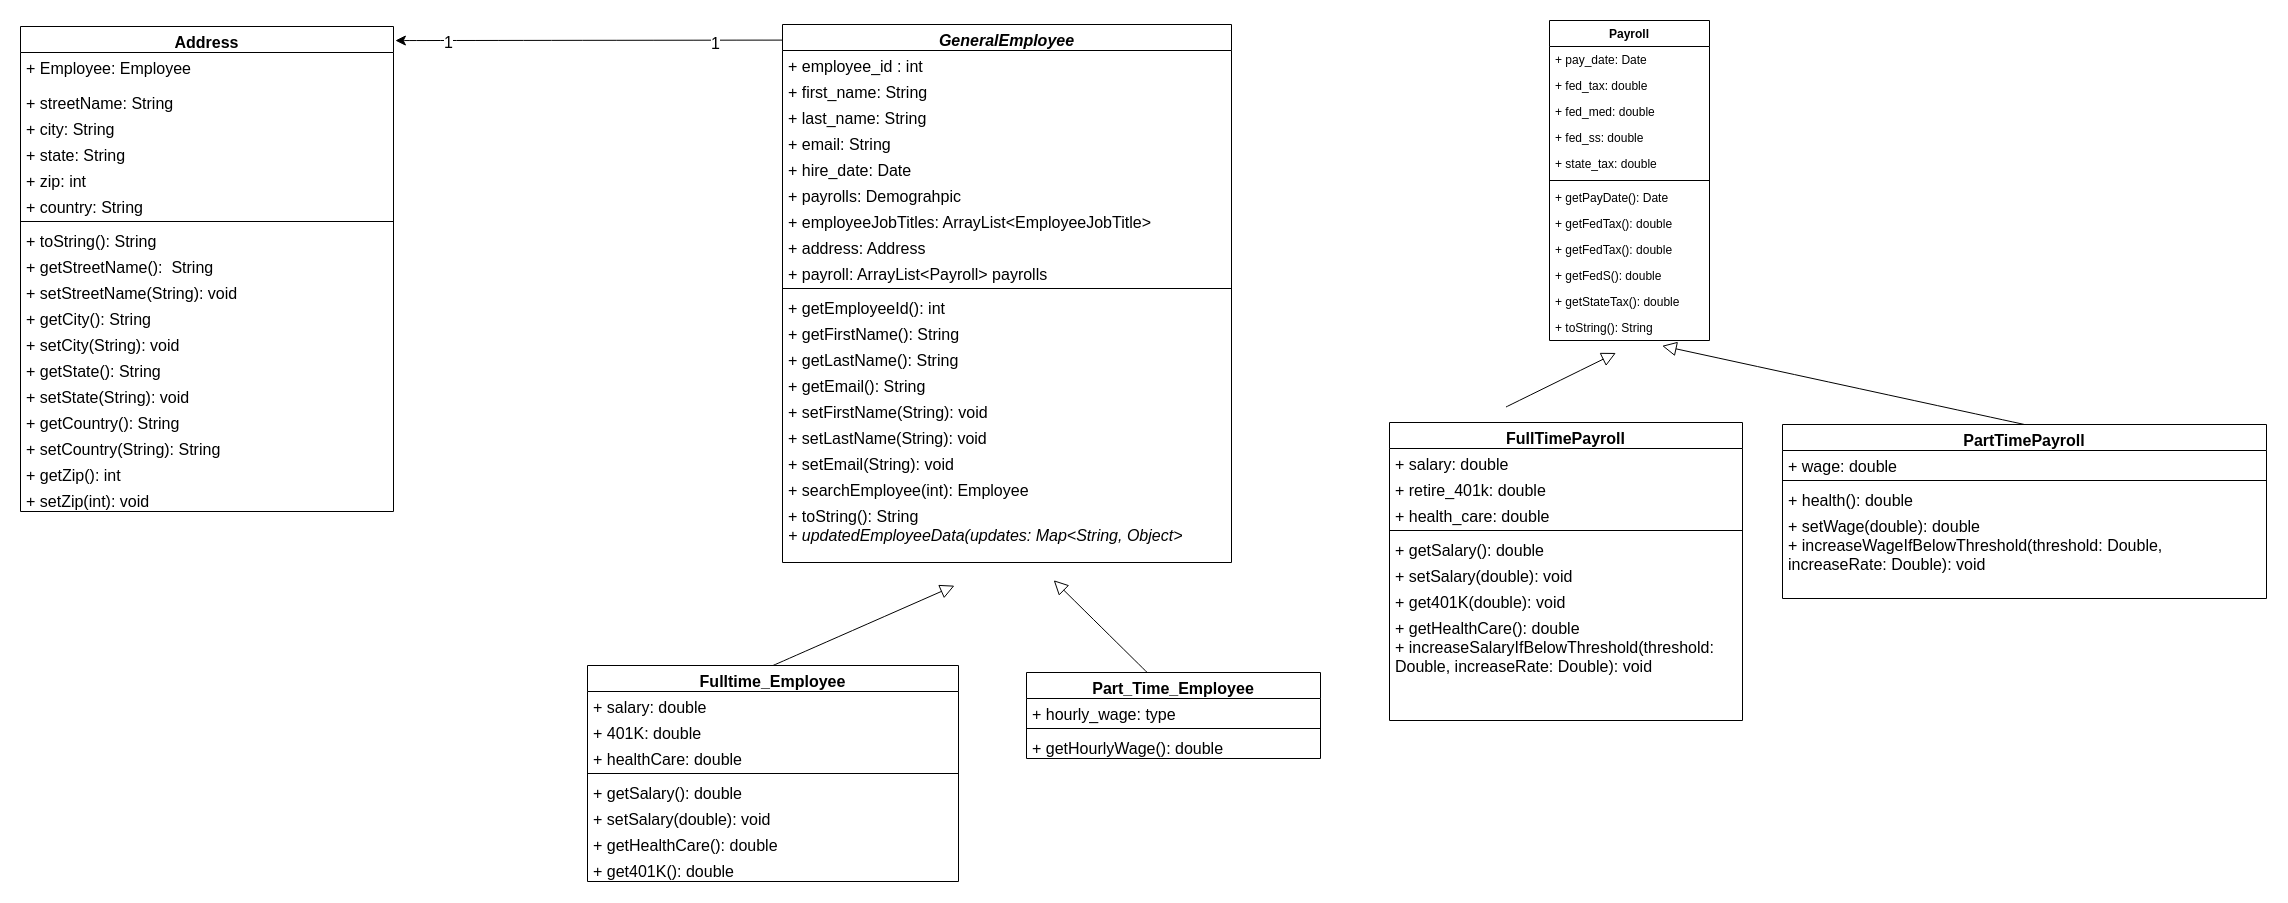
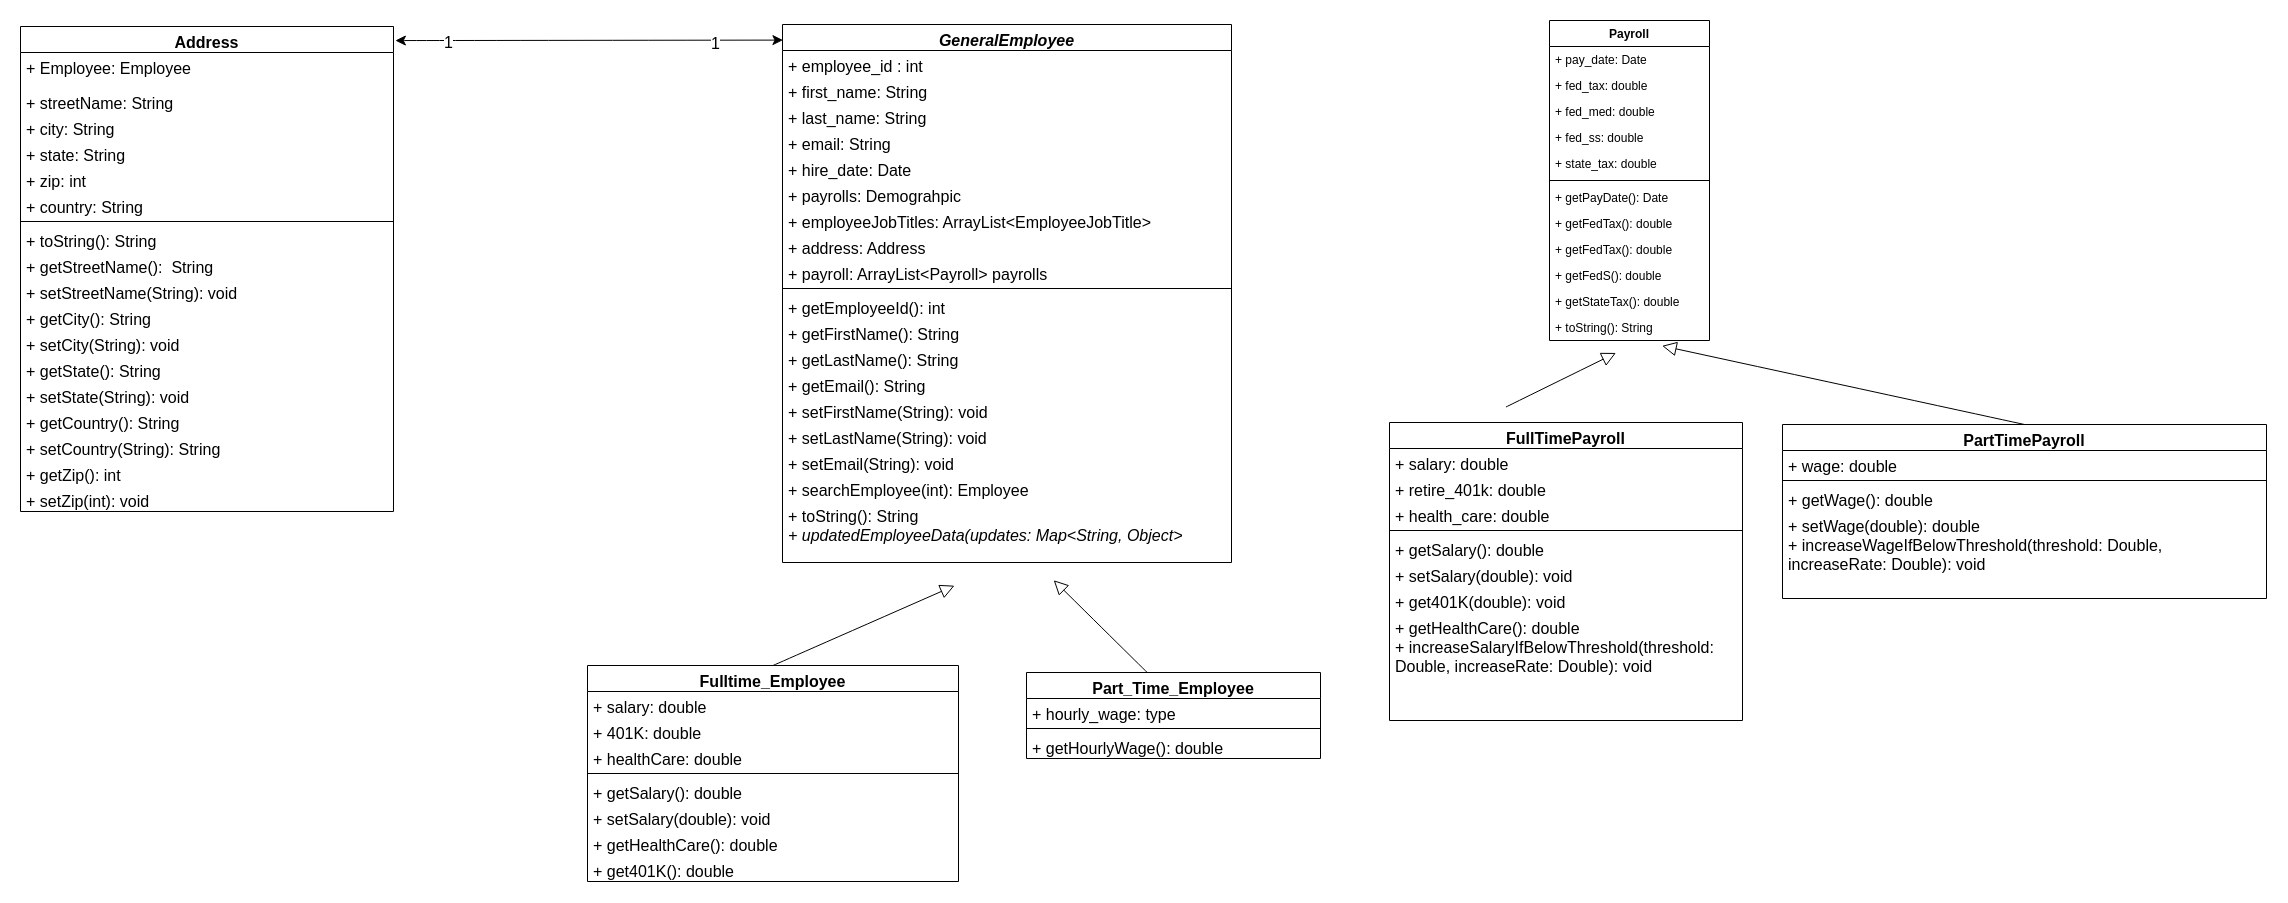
(776, 40) -> (773, 40)
(1859, 501) -> (1865, 501)
